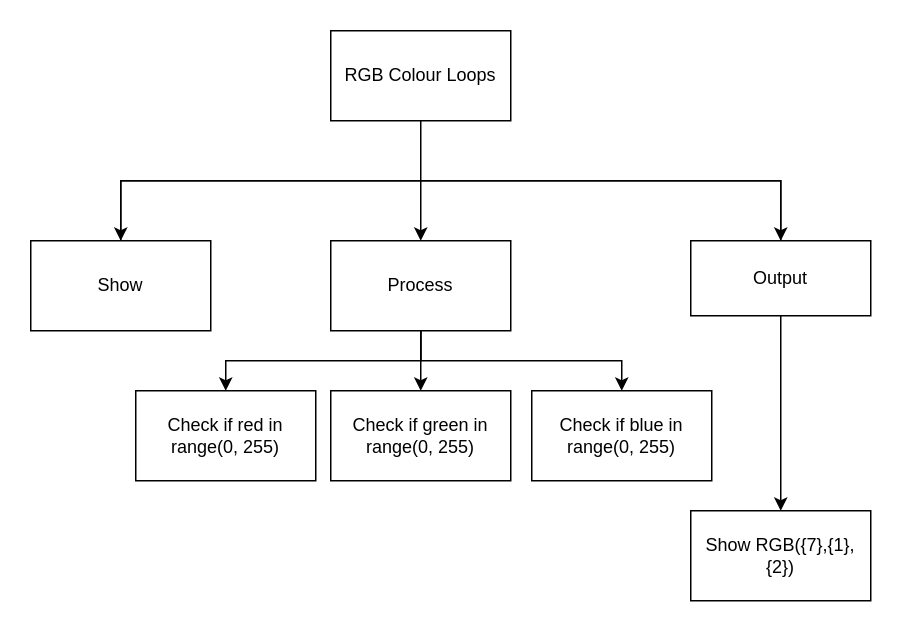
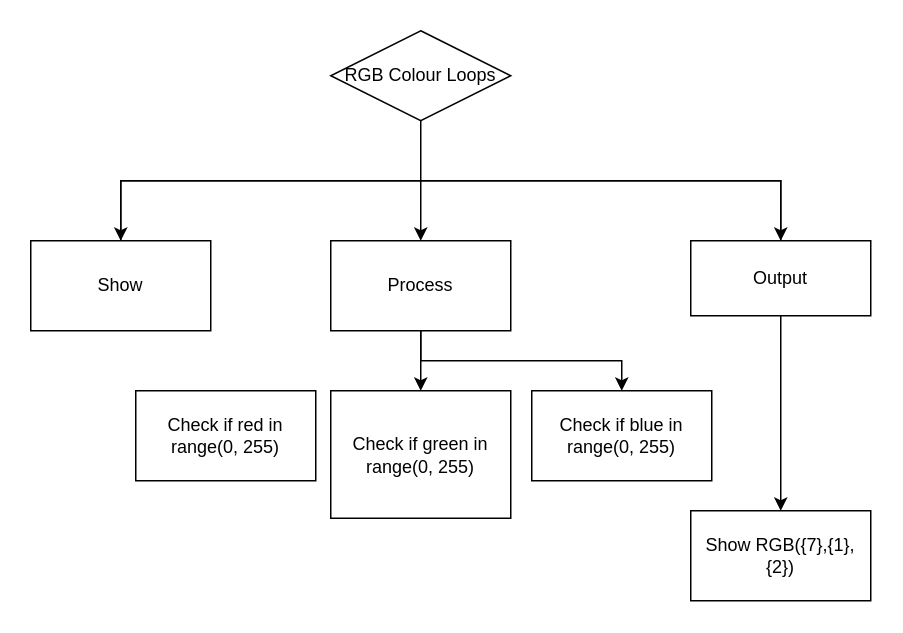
(421, 76) -> (421, 76)
(312, 361) -> none
(421, 436) -> (421, 455)
